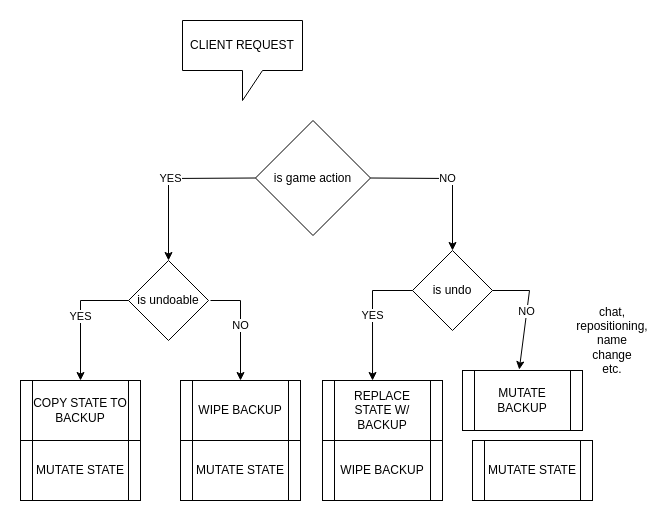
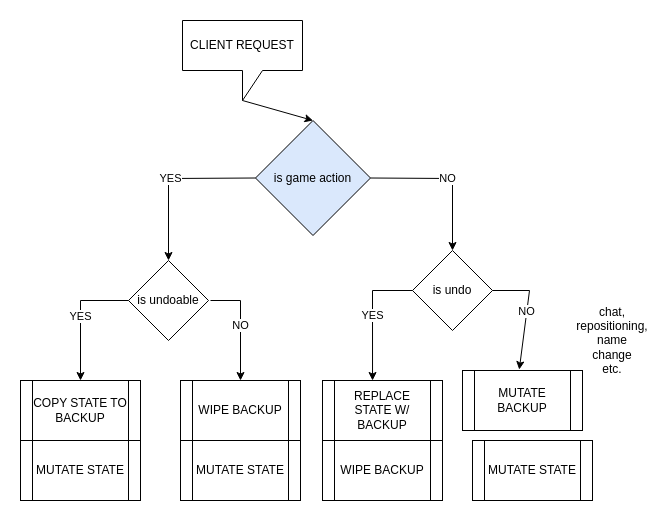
none -> (275, 110)
(313, 178) -> (313, 178)
